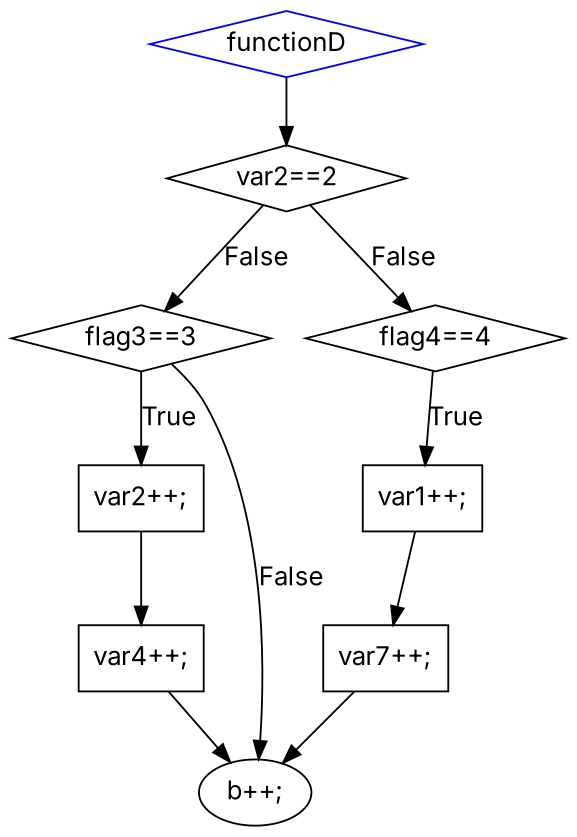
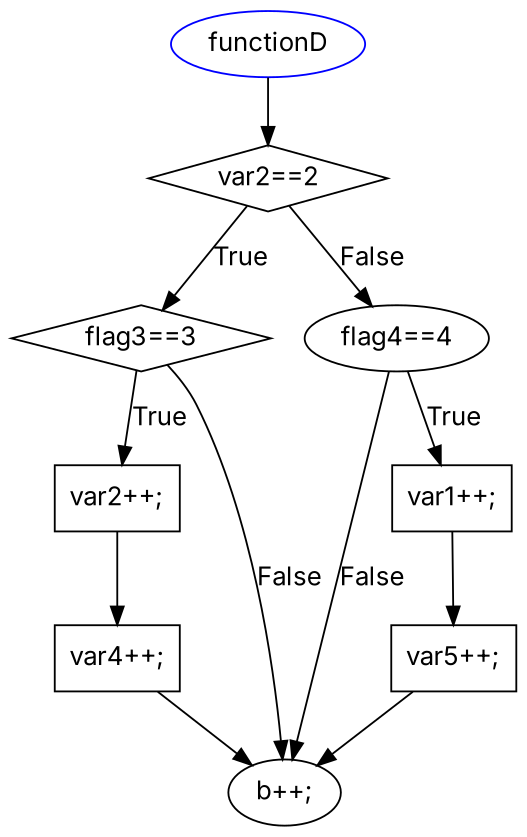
(286, 44) -> (268, 44)
(257, 258) -> (241, 258)
(435, 338) -> (397, 338)
none -> (343, 557)
(386, 658) -> (454, 658)
